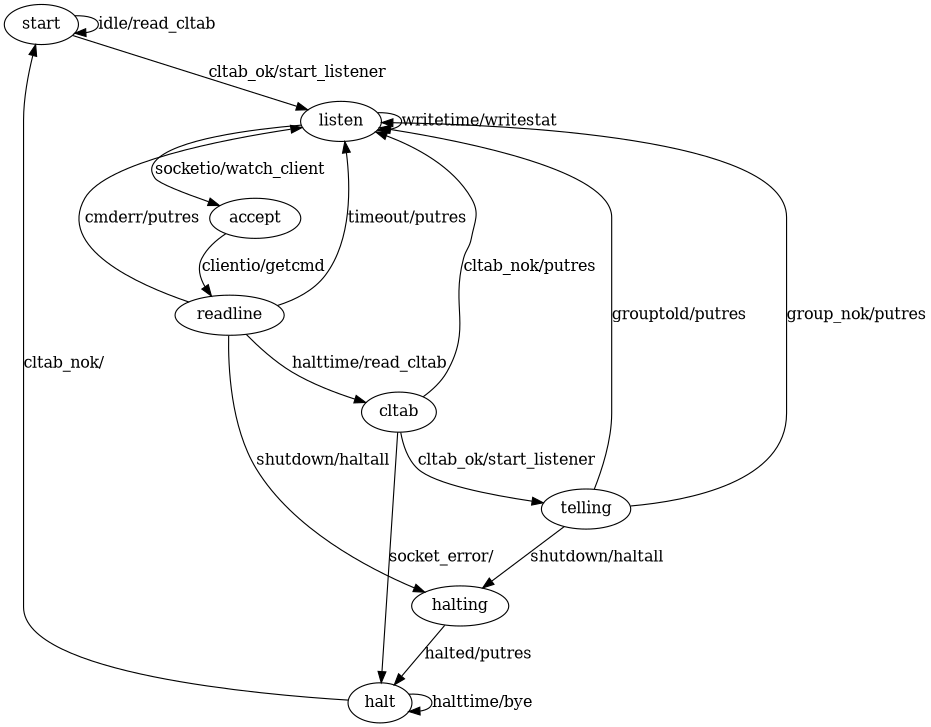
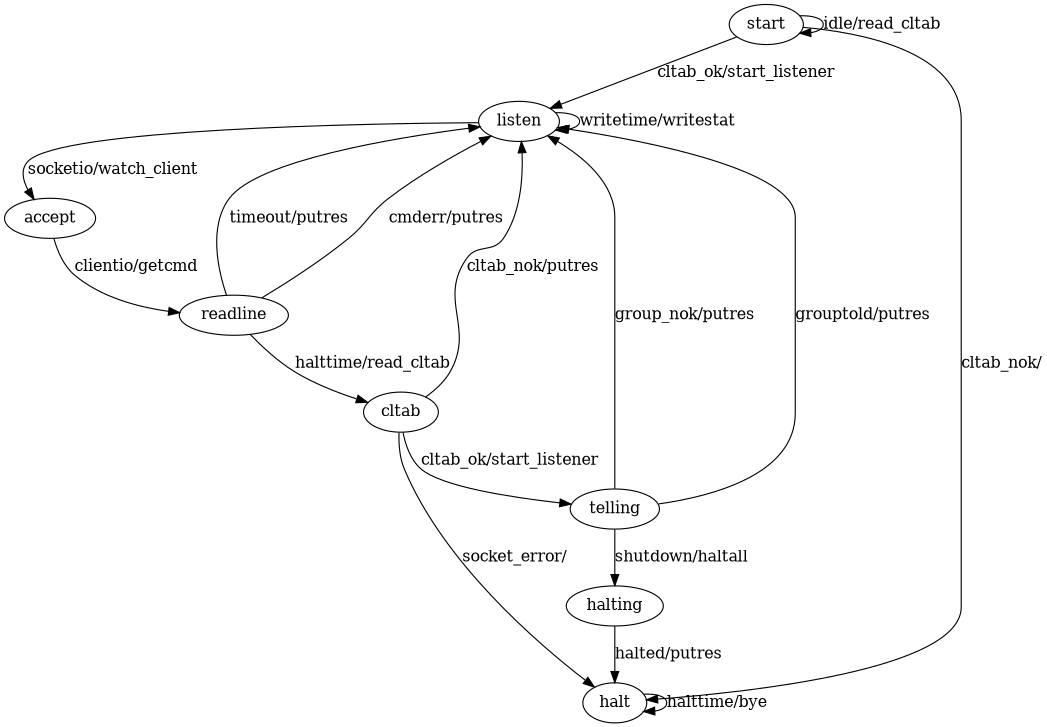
(275, 494) -> none
(24, 507) -> (961, 429)
